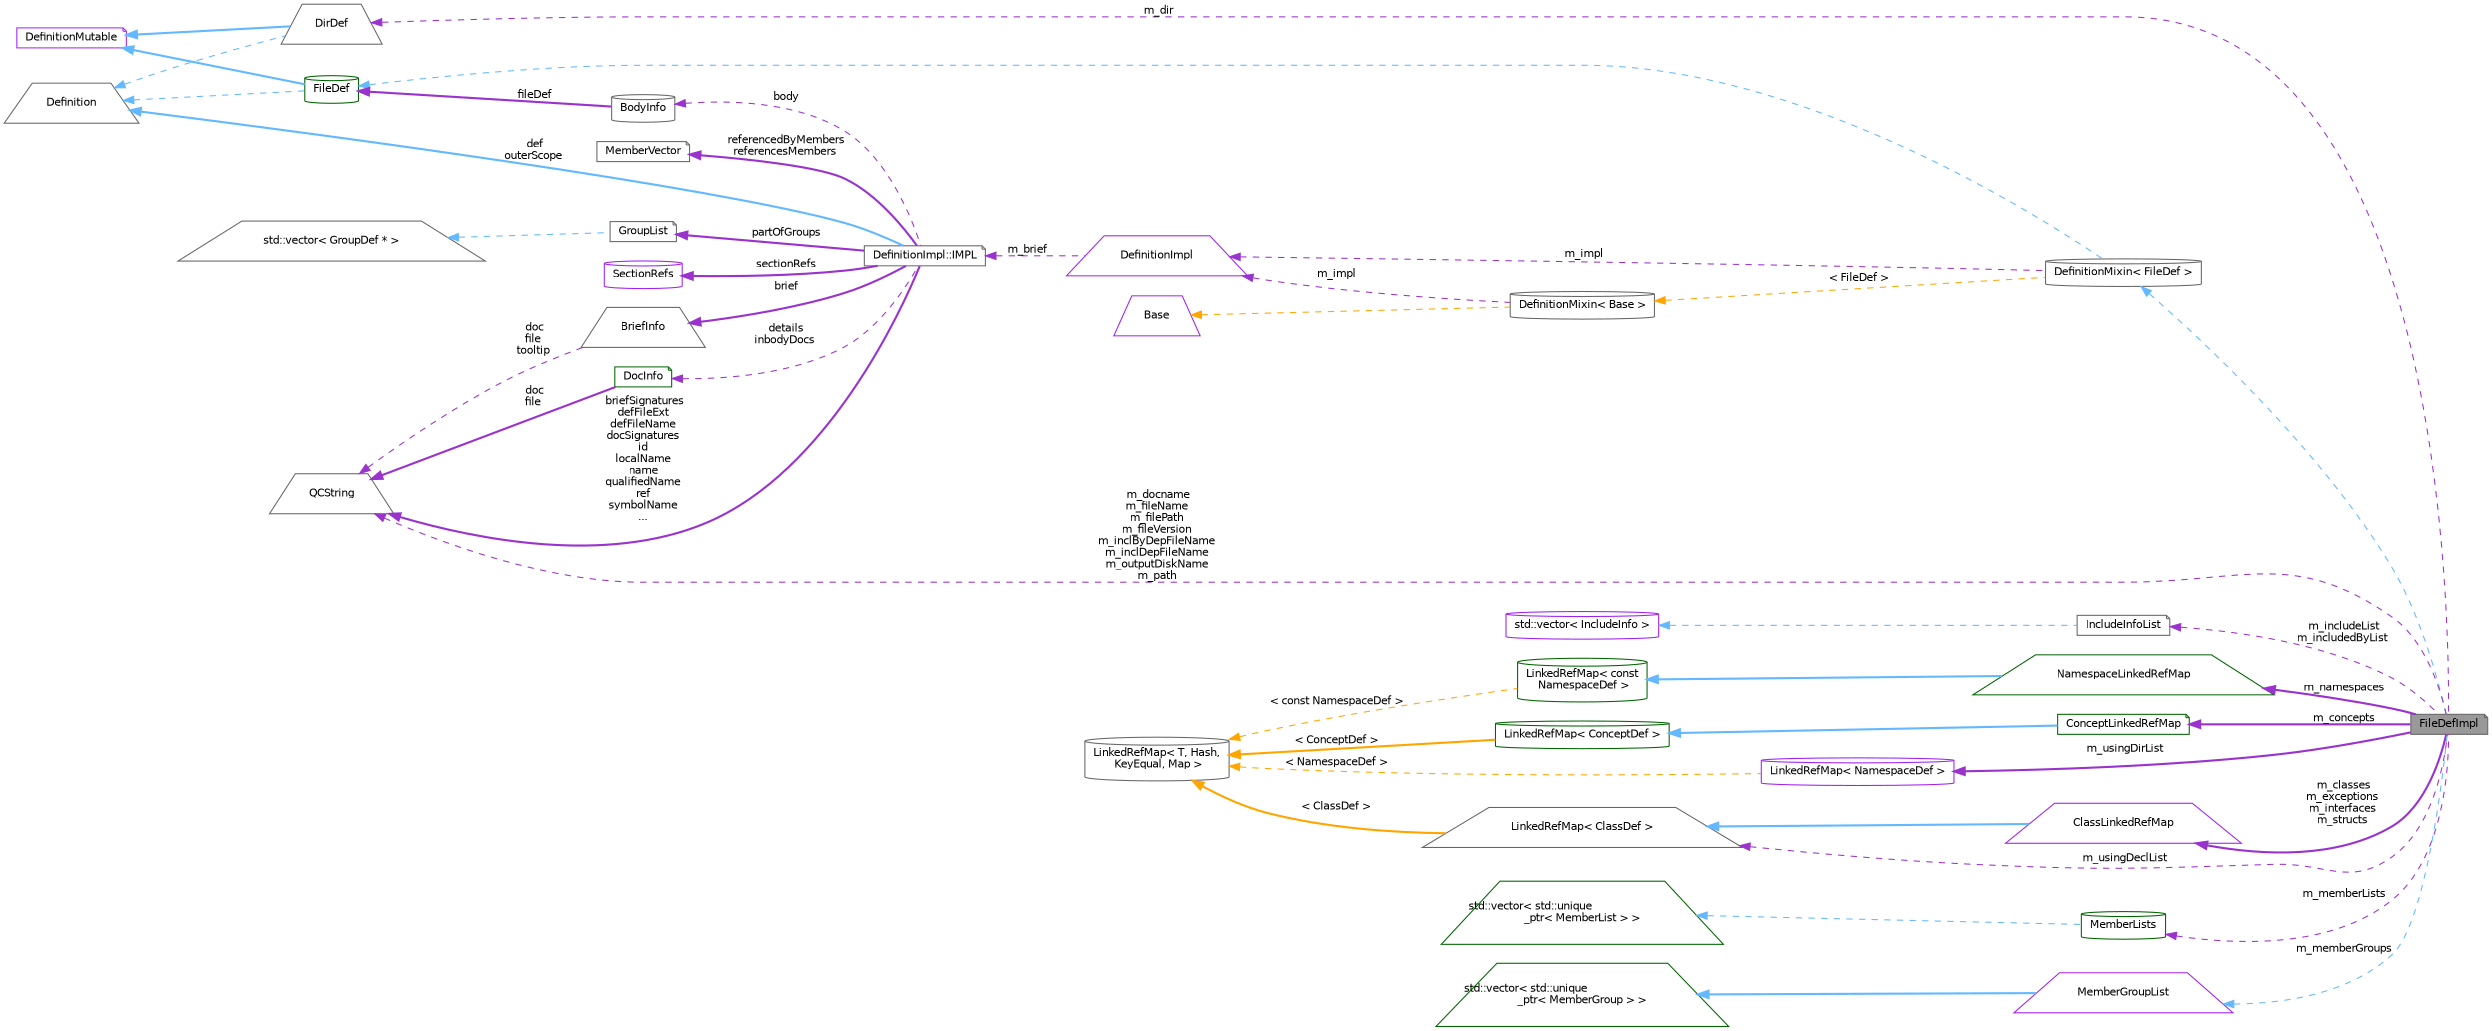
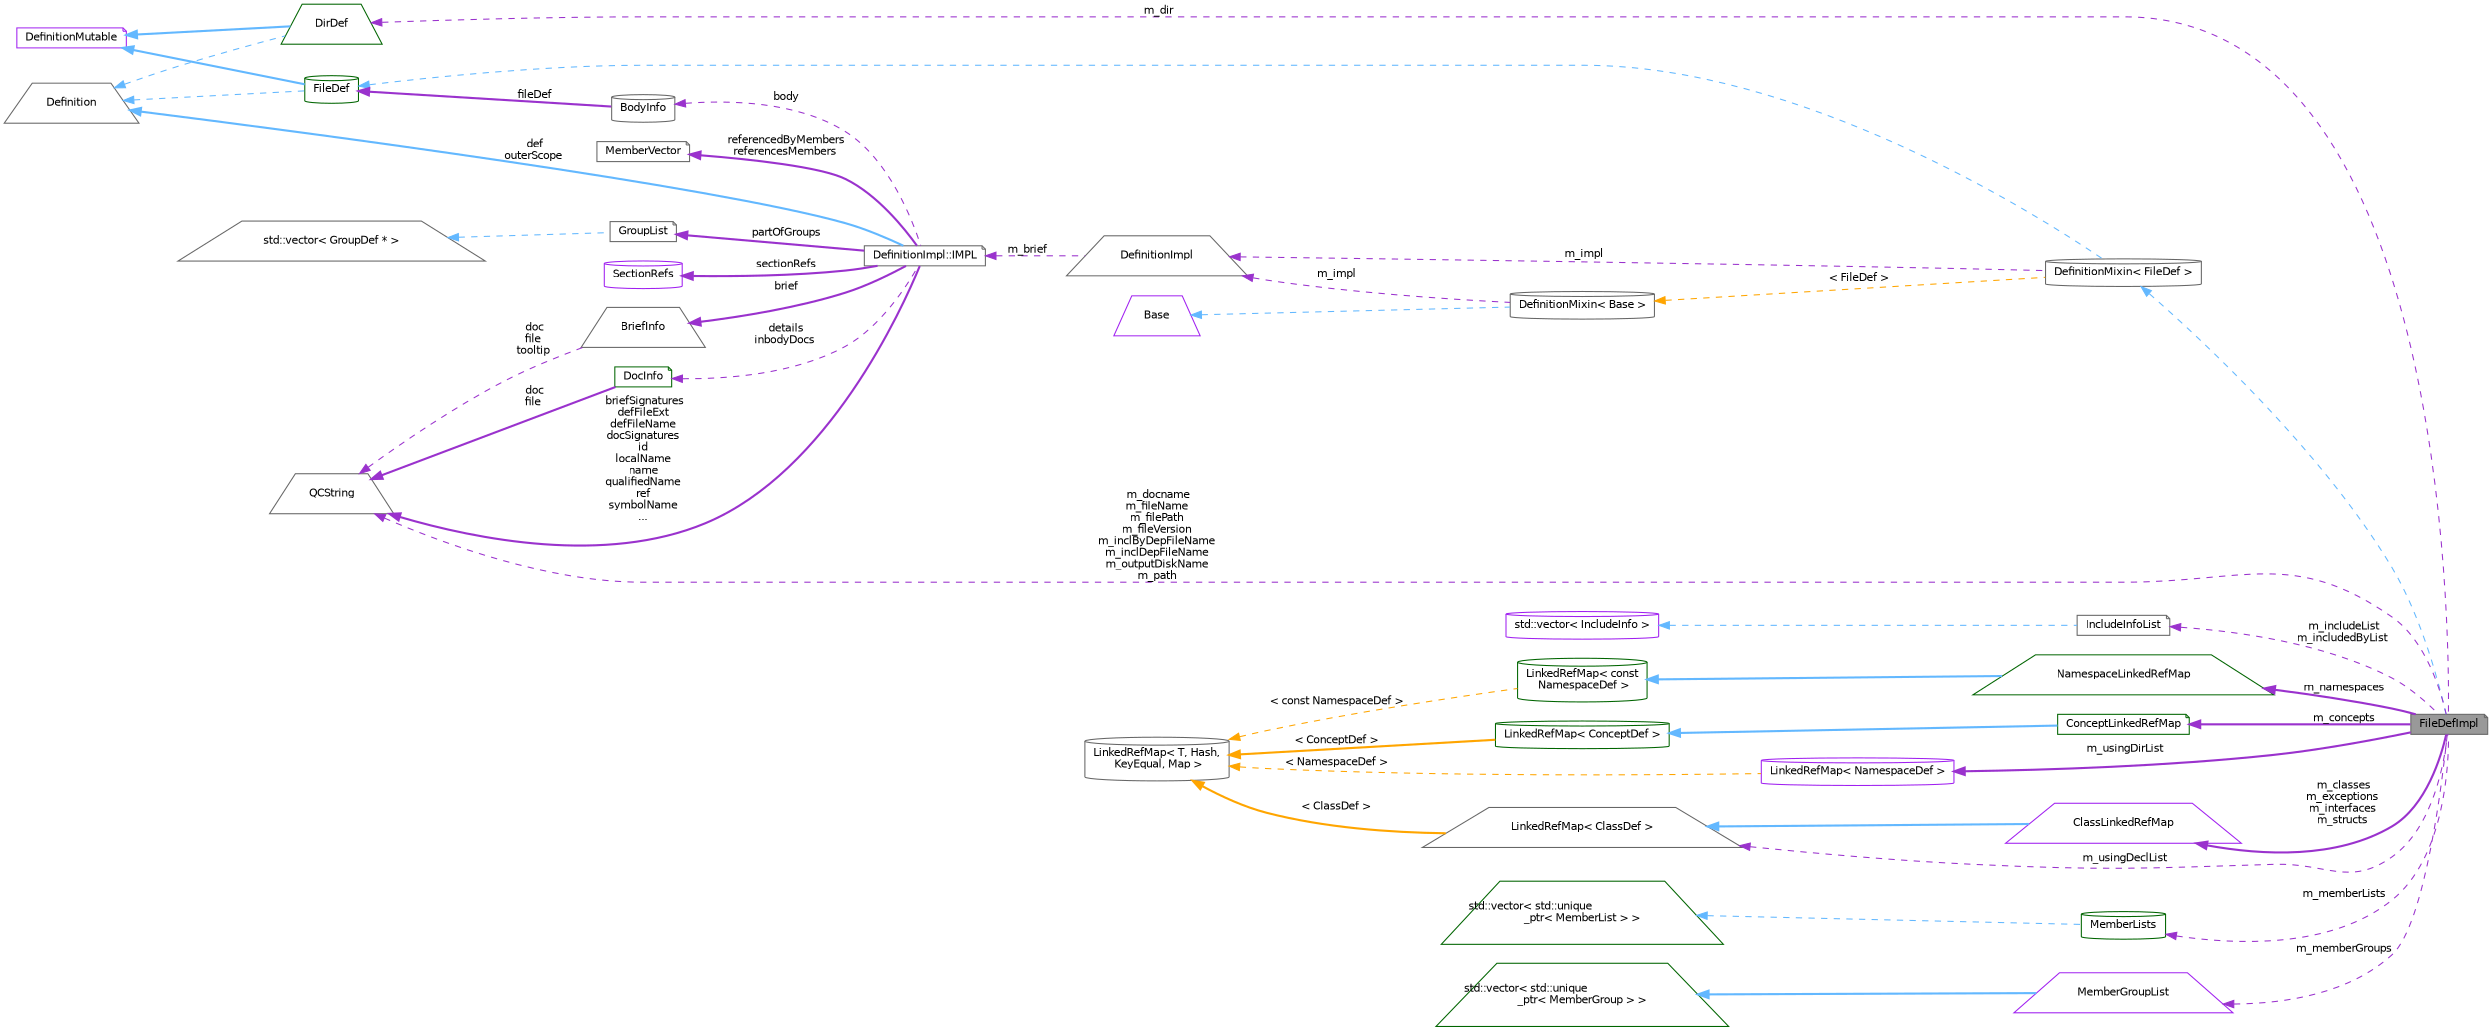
(332, 24) -> (332, 24)
(1157, 256) -> (1157, 256)
(1356, 311) -> (1356, 311)
(2408, 929) -> (2408, 929)
